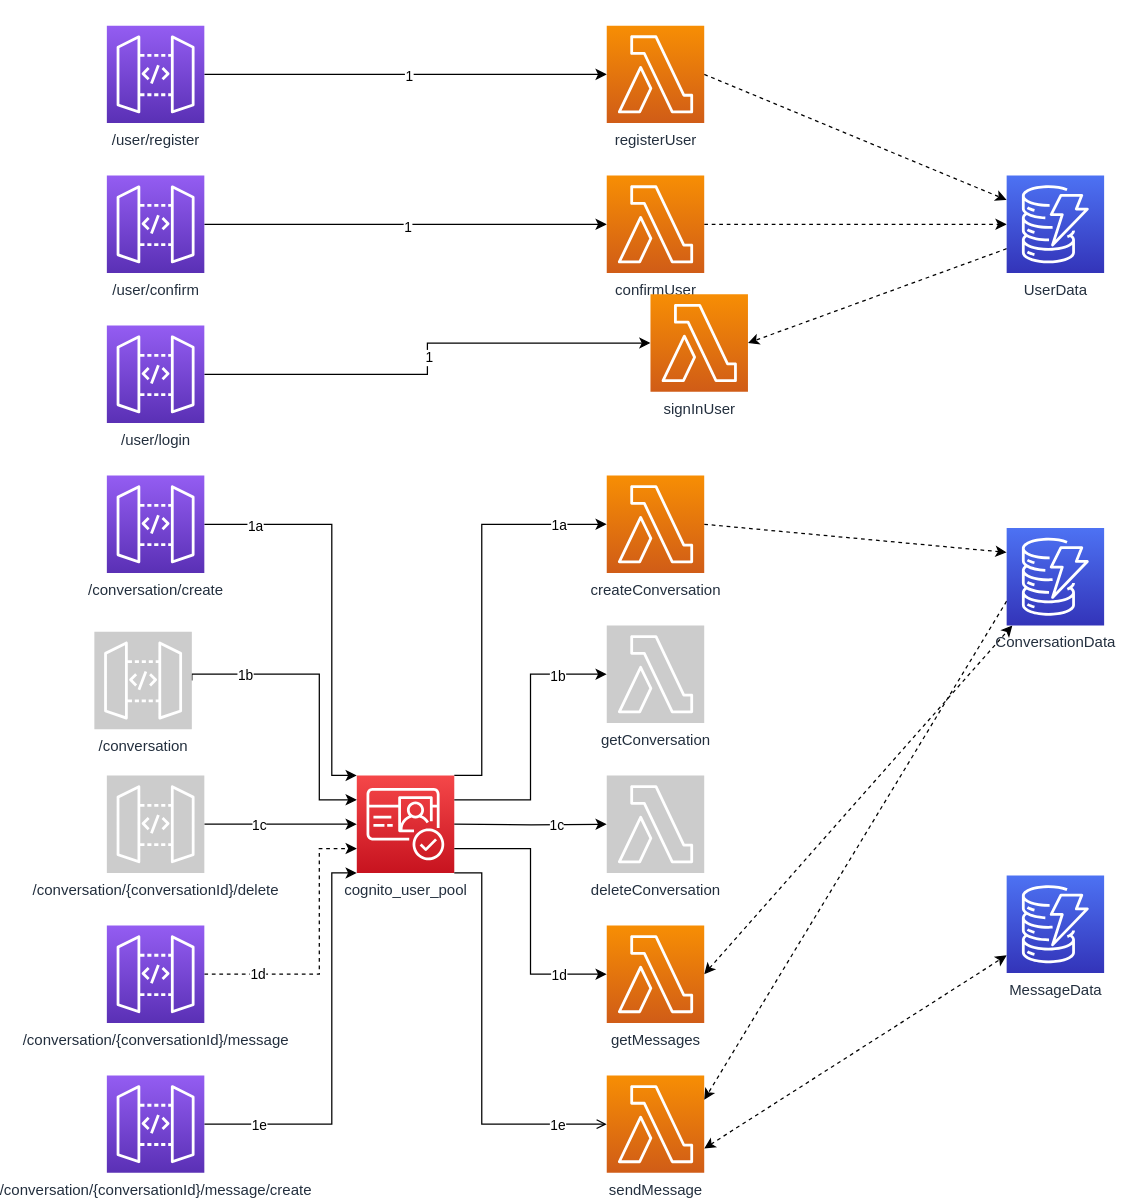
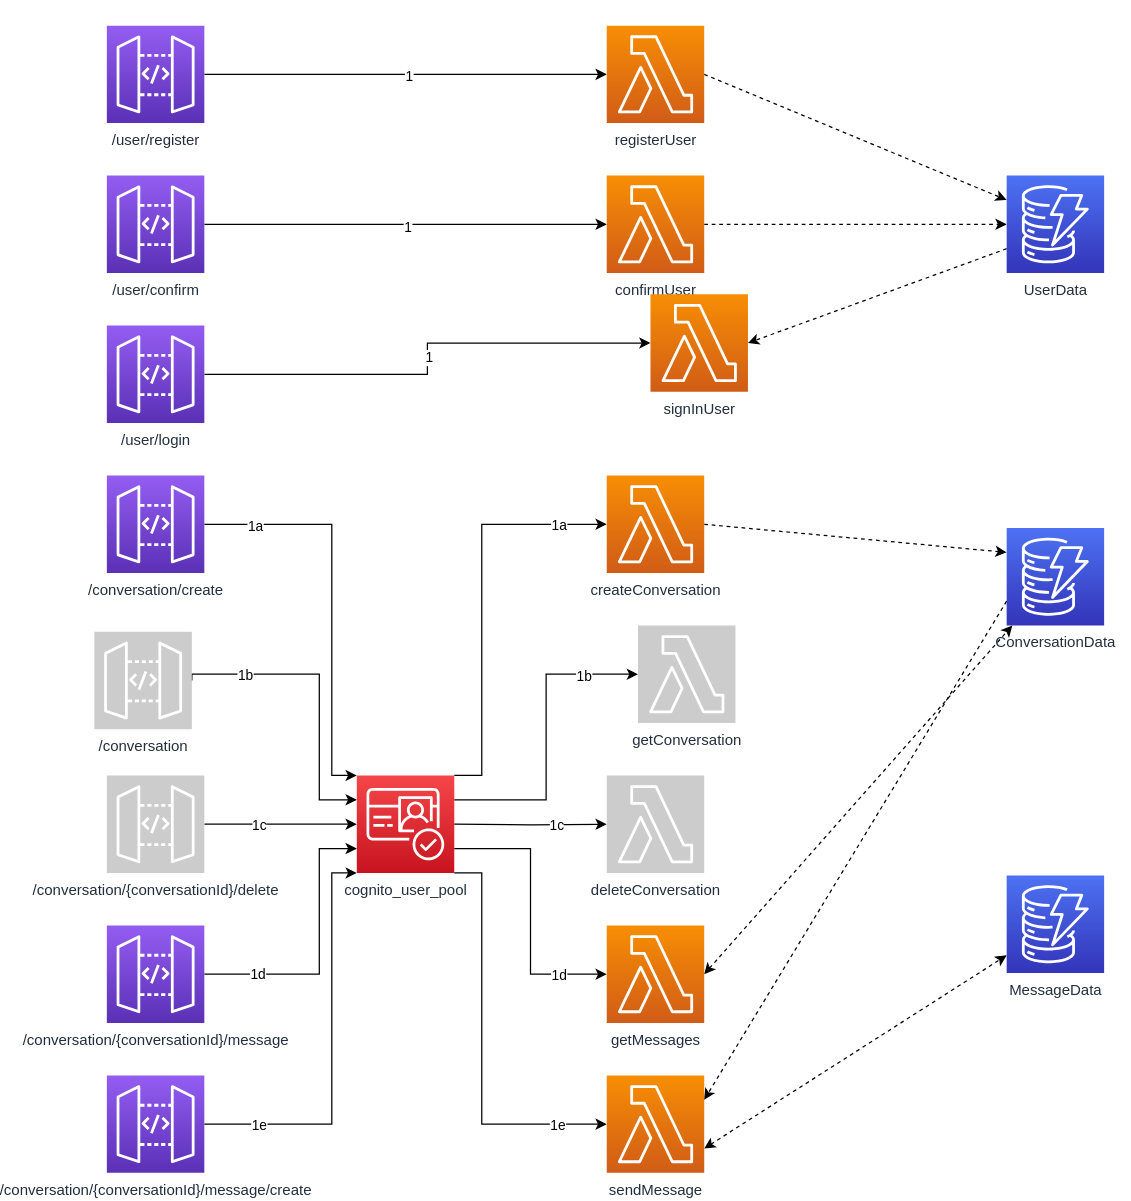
(656, 674) -> (687, 674)
(319, 924) -> (319, 924)
(598, 1124) -> (597, 1124)
